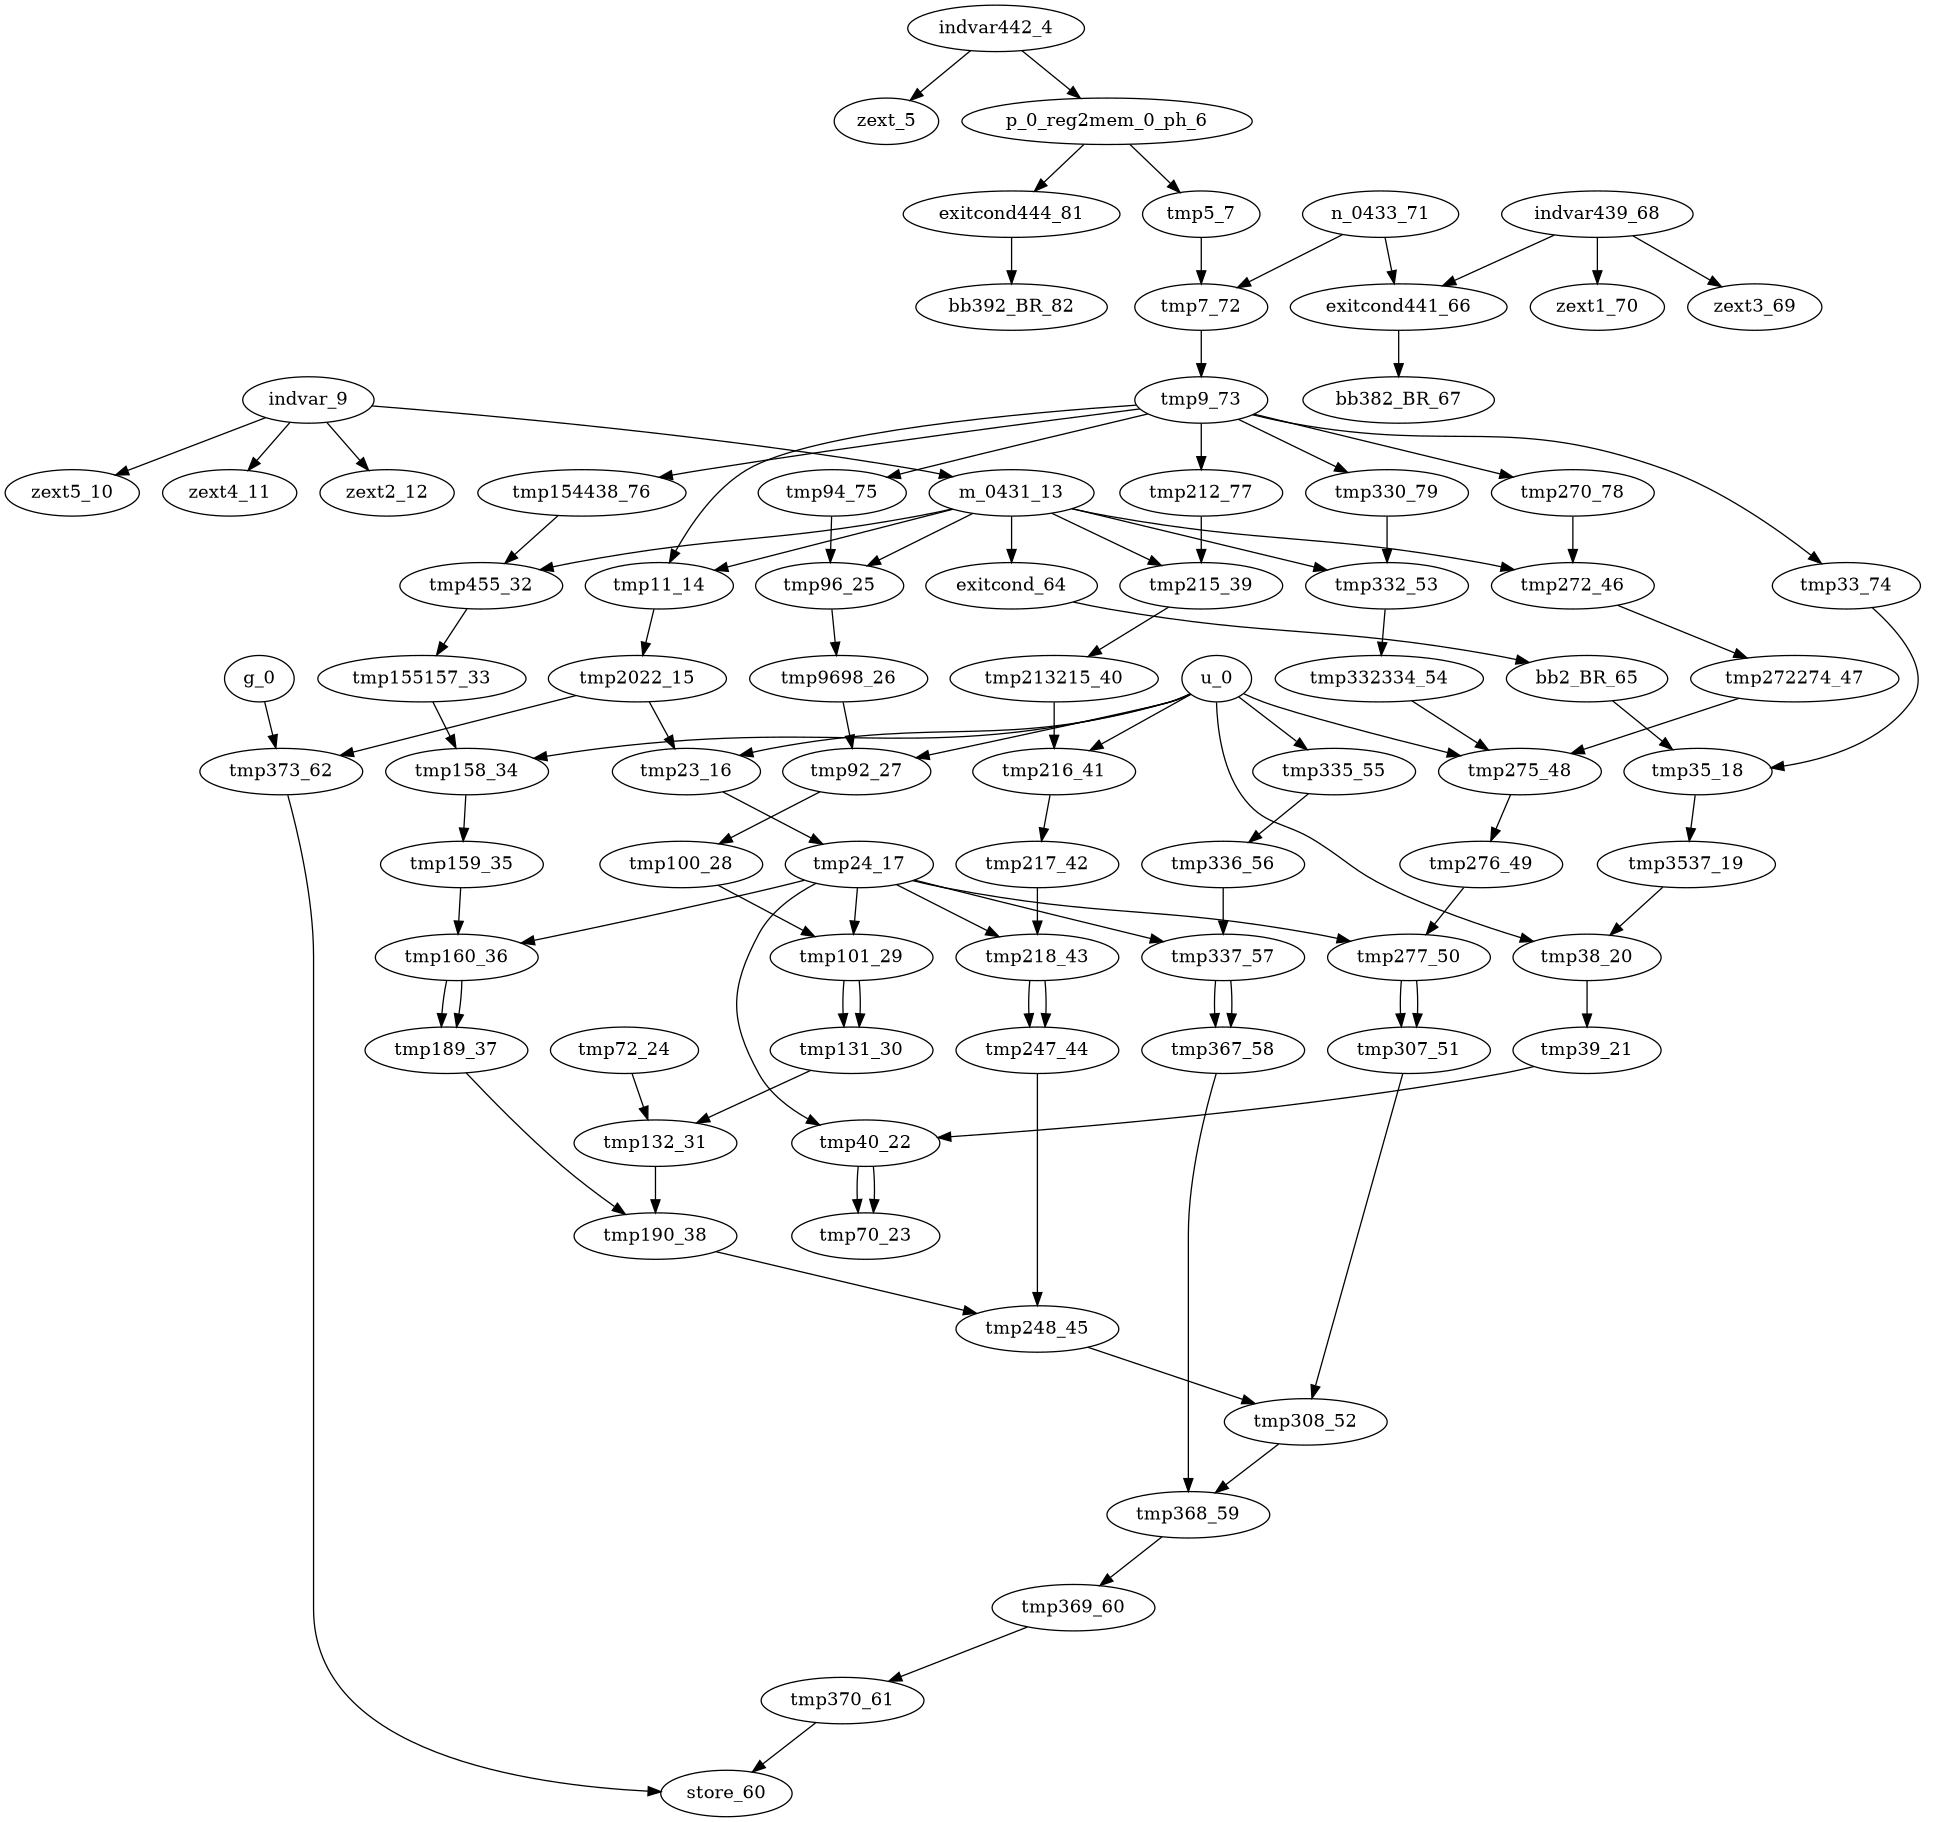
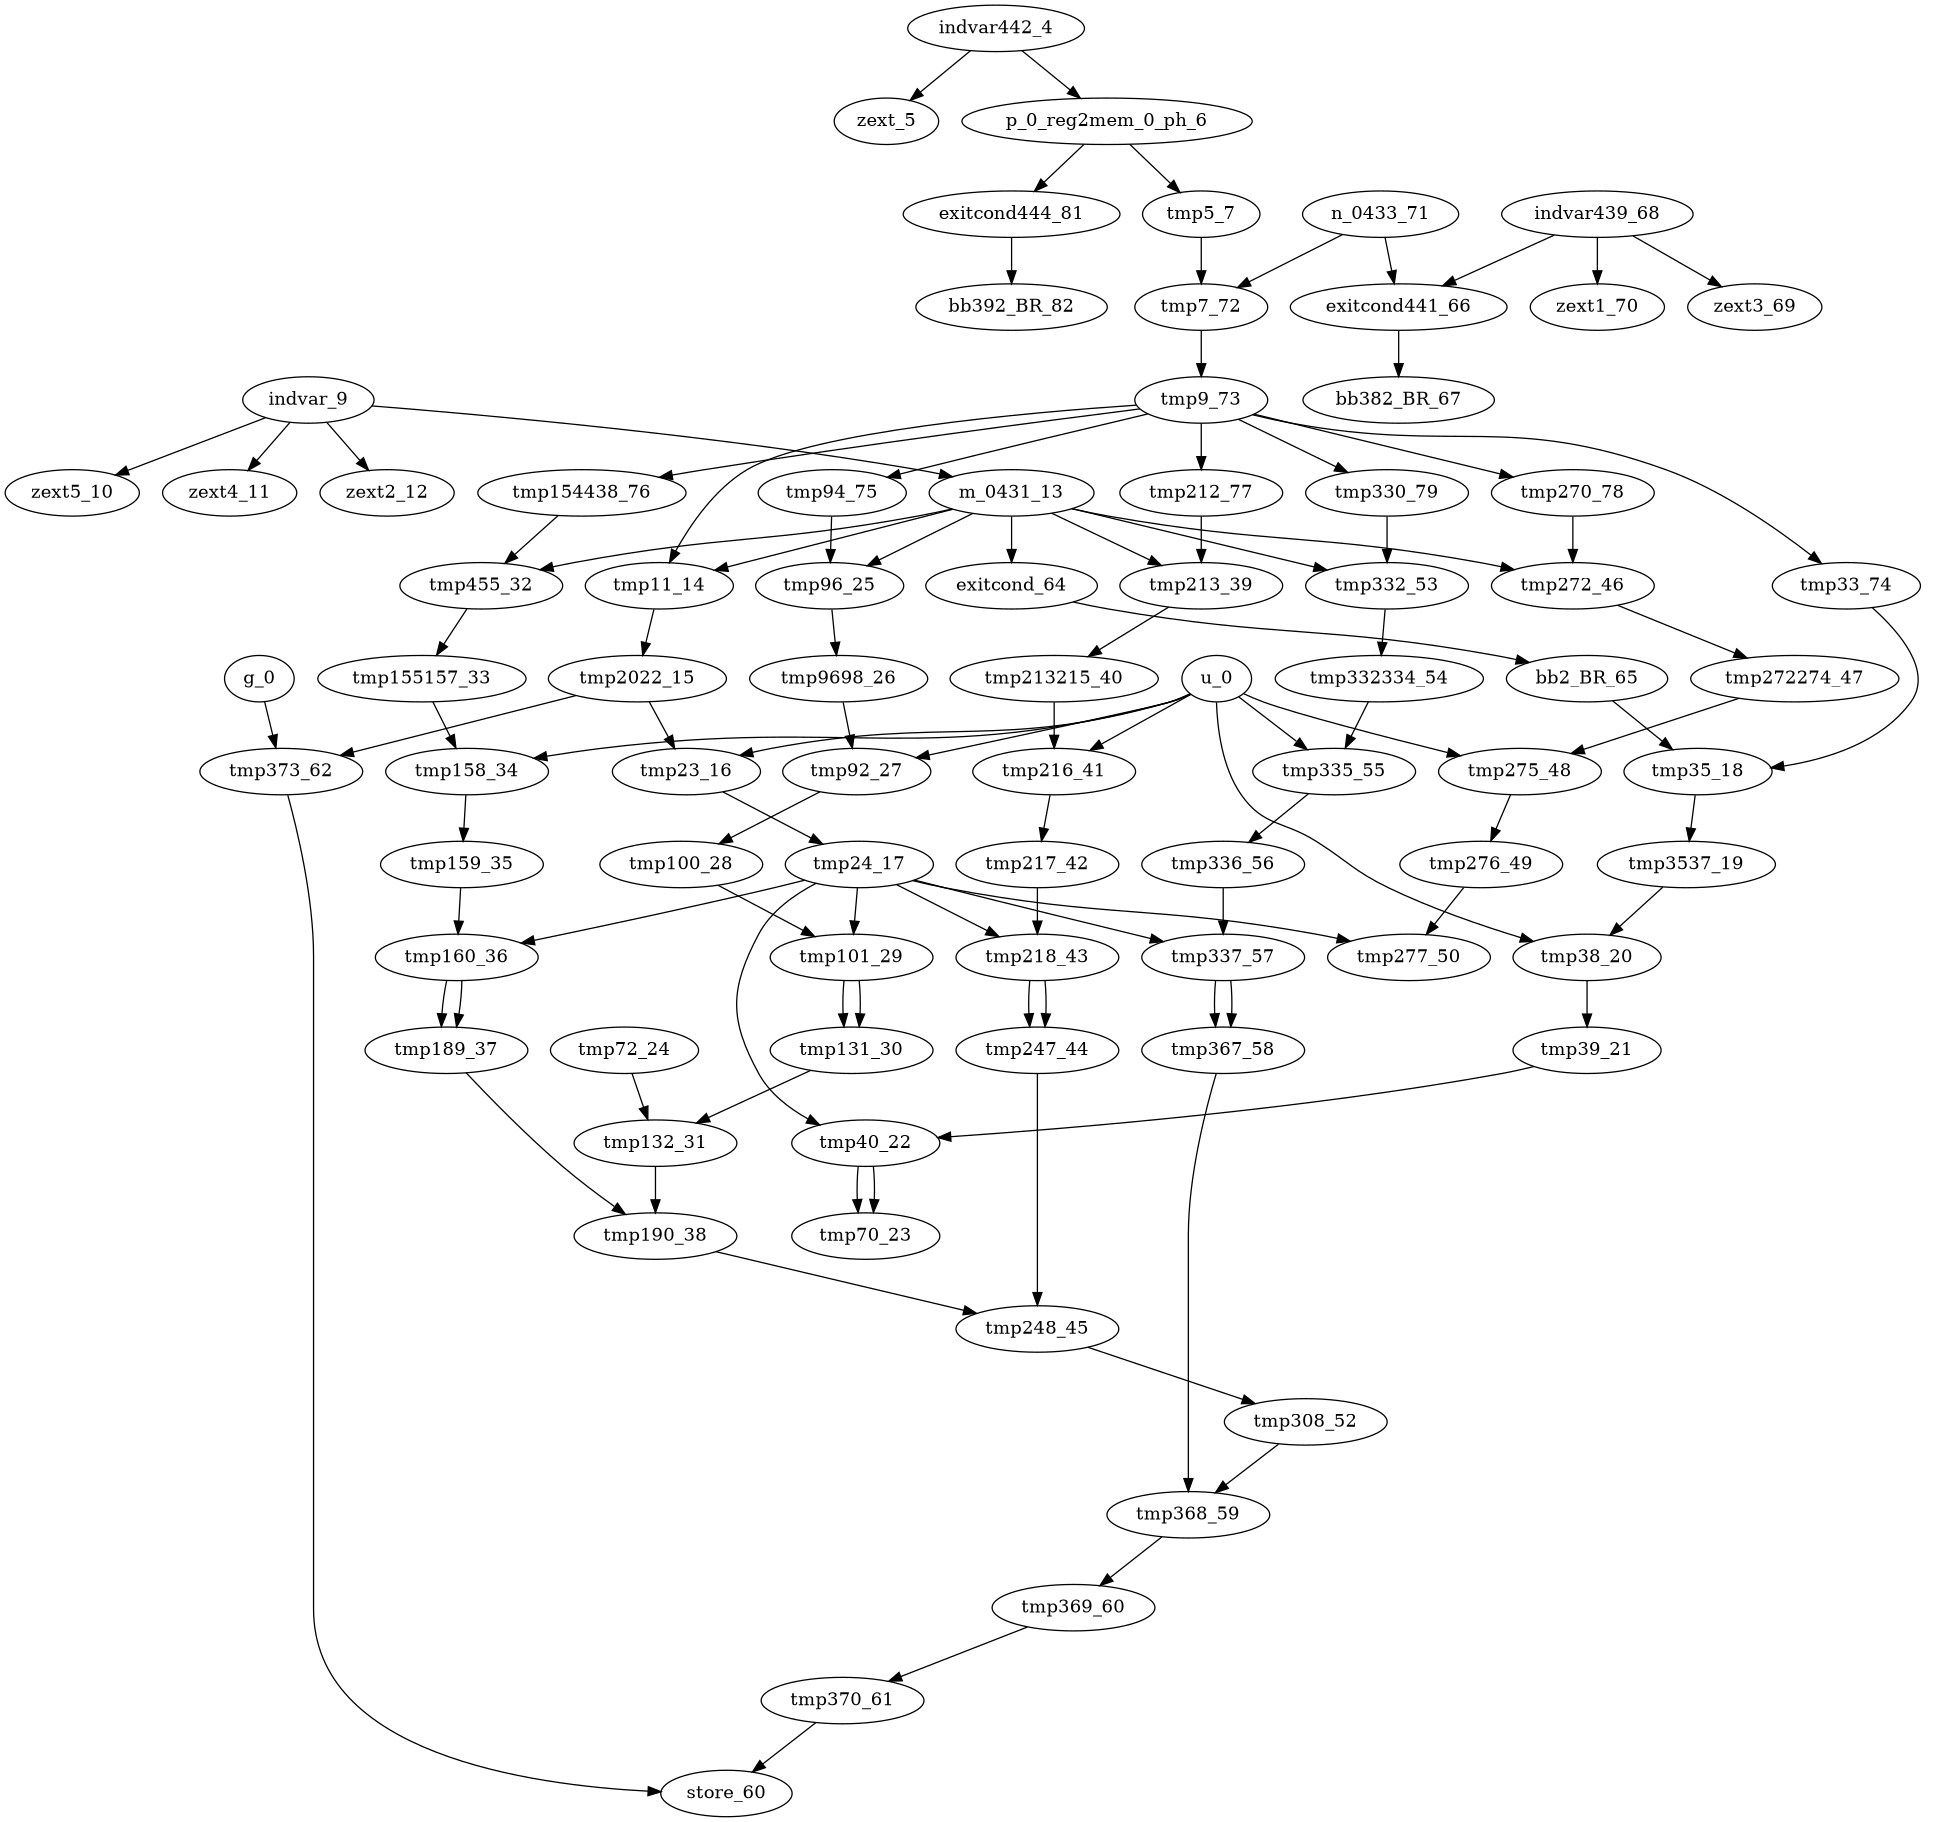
(1201, 586) -> (1201, 586)
(1445, 722) -> (1360, 719)
(1409, 1050) -> none
